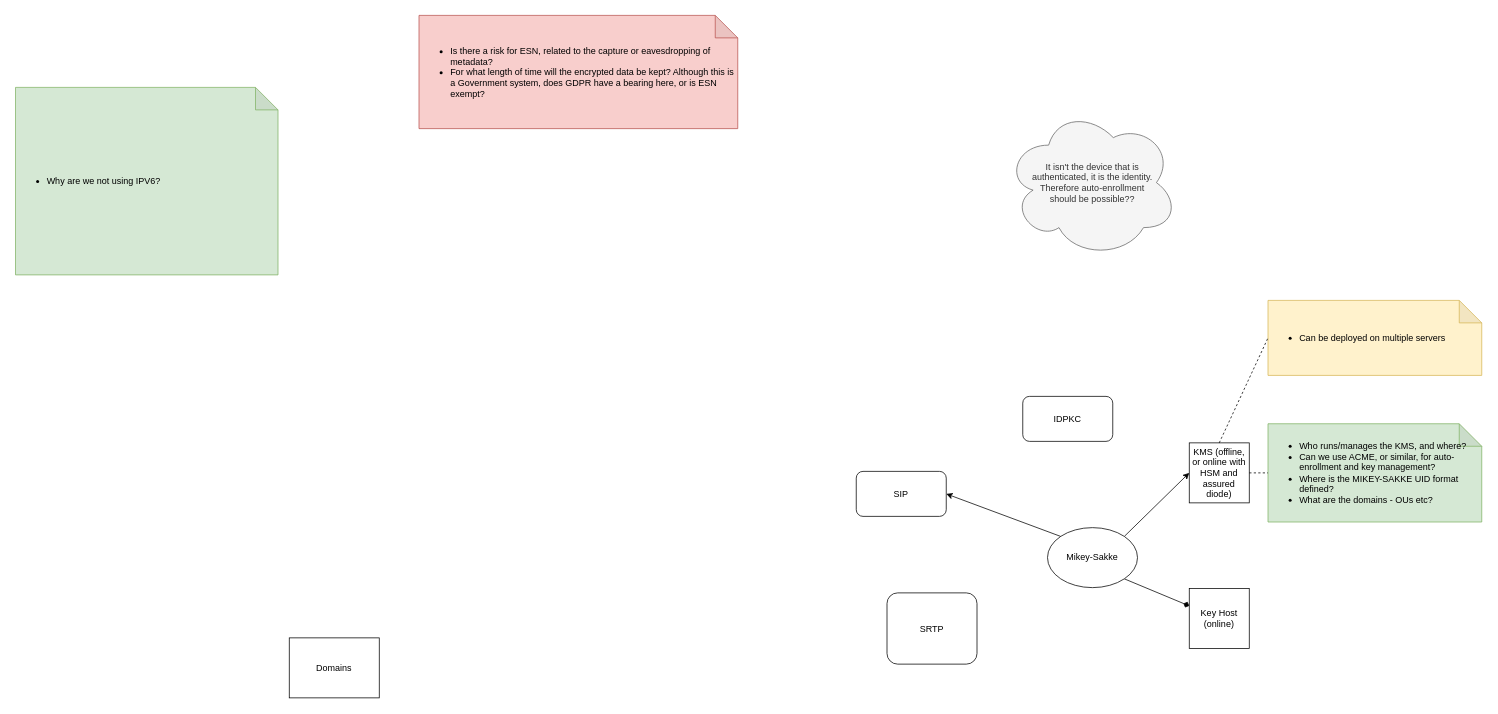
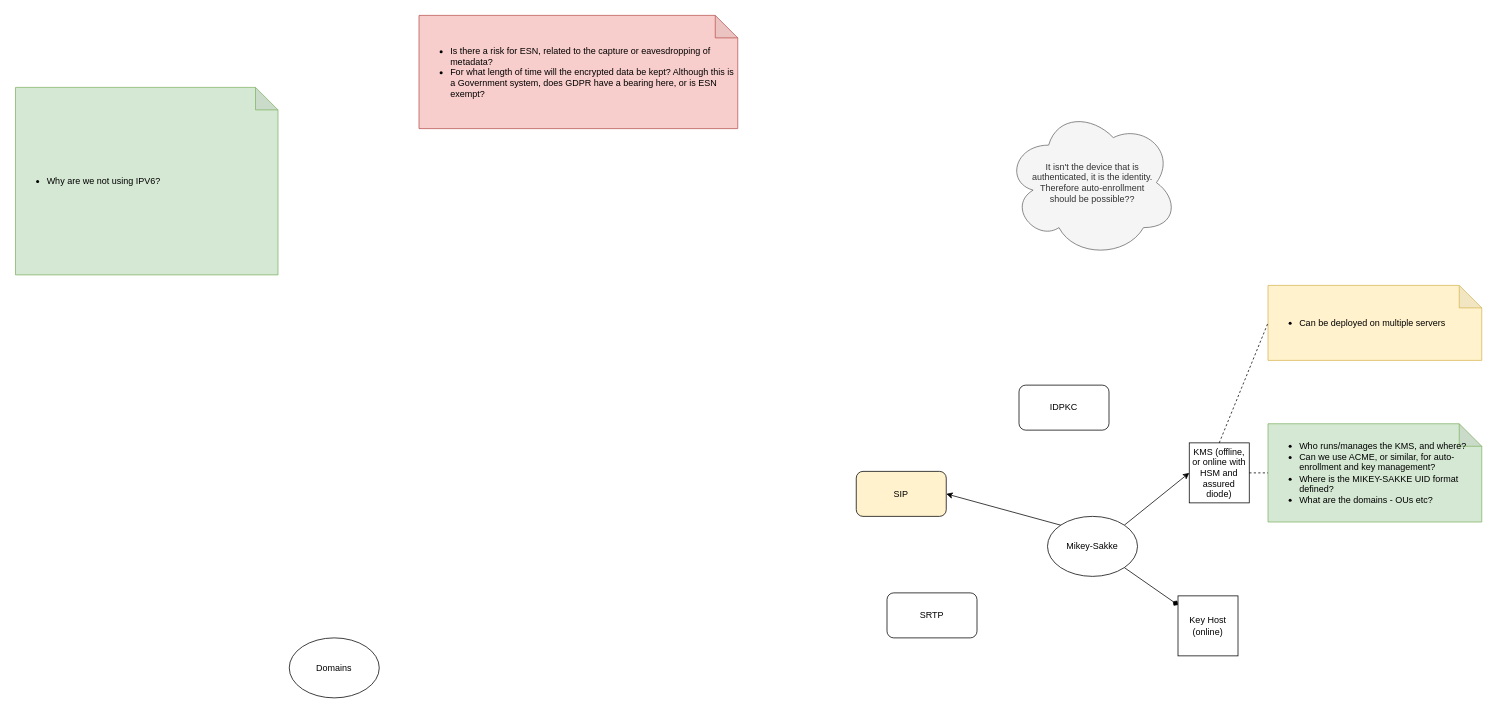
(1375, 338) -> (1375, 323)
(1068, 419) -> (1064, 408)
(901, 494) -> (901, 494)
(1092, 558) -> (1092, 546)
(1219, 618) -> (1208, 626)
(932, 629) -> (932, 615)
(334, 668) -> (334, 668)
